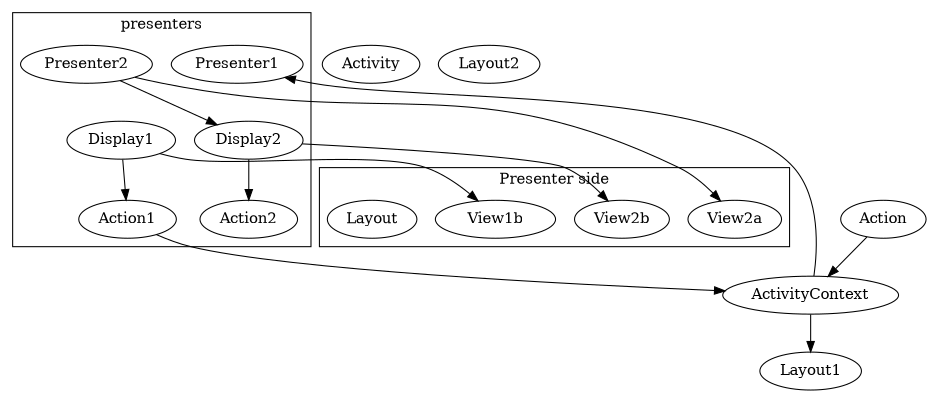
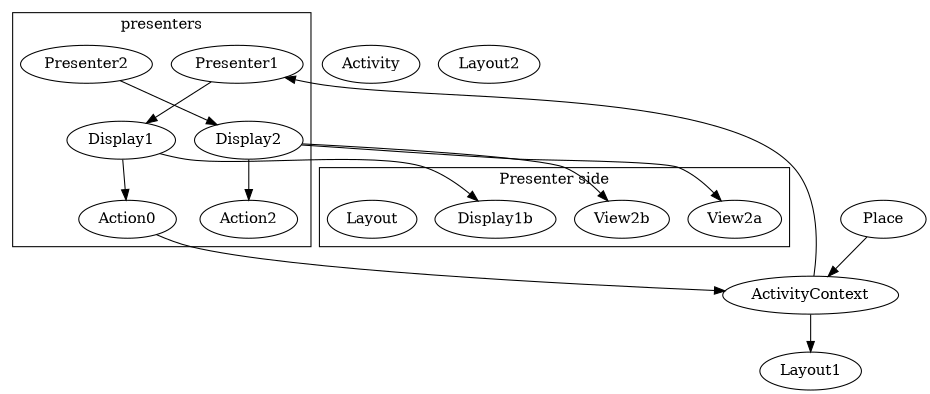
none -> (183, 100)
(432, 105) -> (565, 160)
(128, 219) -> (128, 219)
(495, 219) -> (495, 219)
(883, 219) -> (883, 219)
